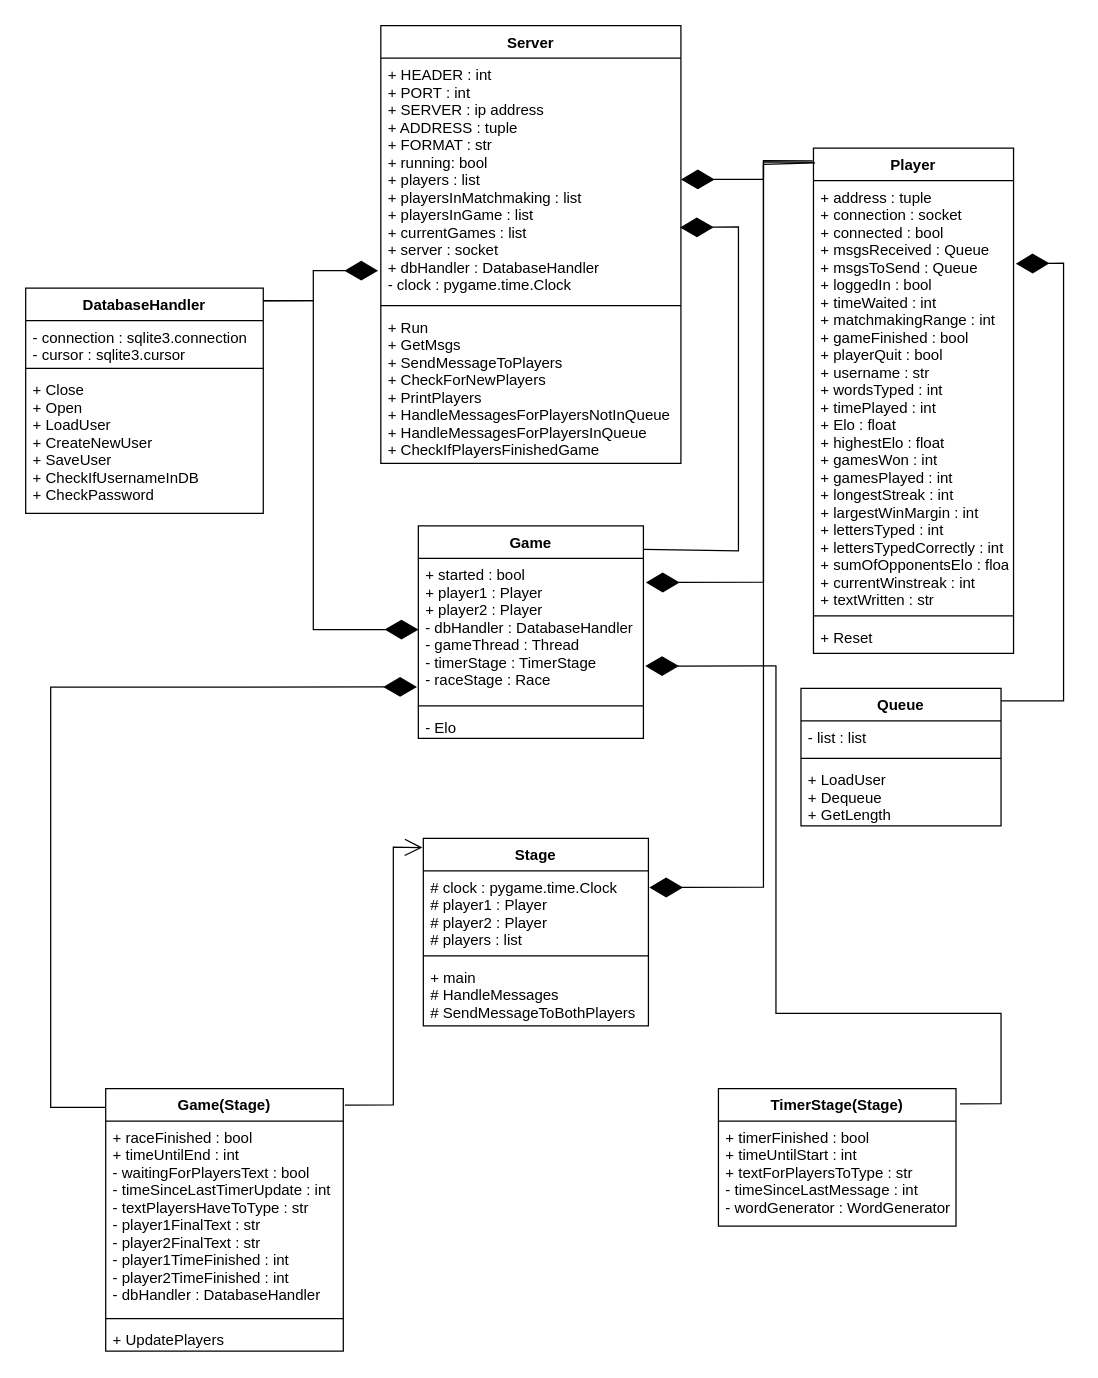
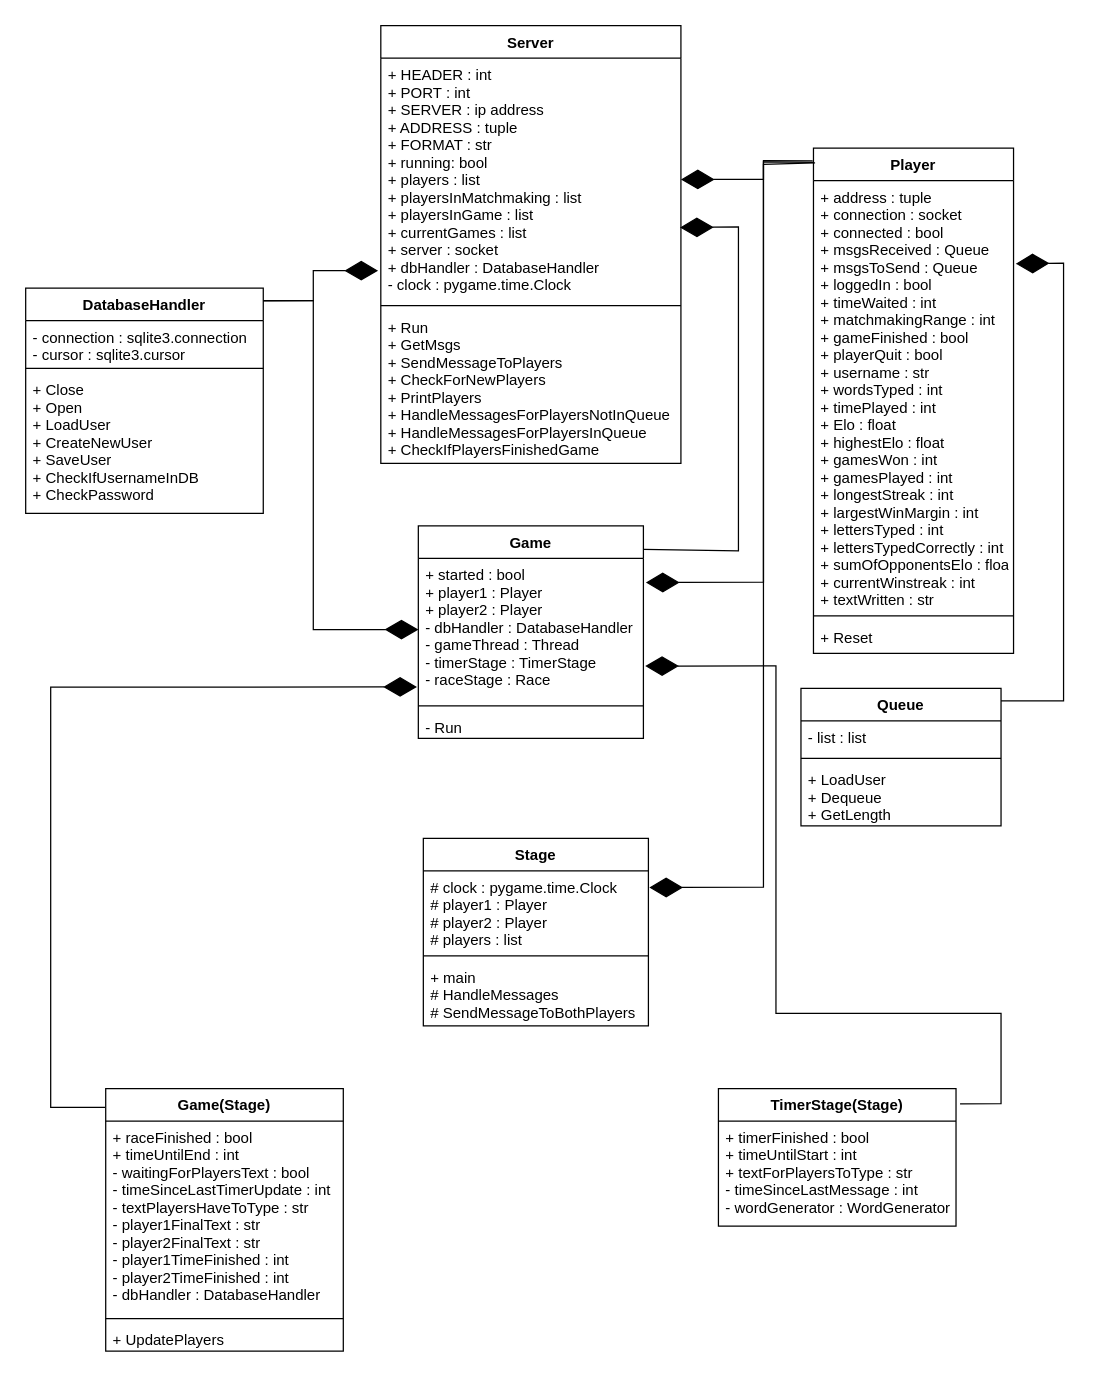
(442, 728) -> (444, 728)
(393, 987) -> none
